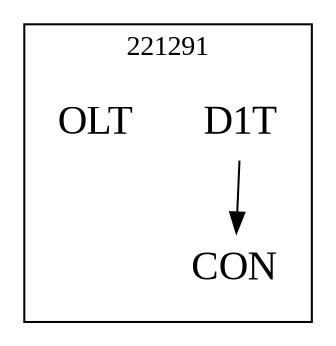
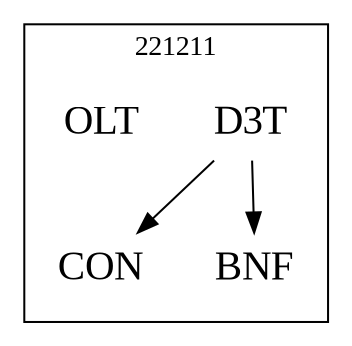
(168, 48) -> (176, 48)
(241, 124) -> (251, 124)
none -> (255, 269)
